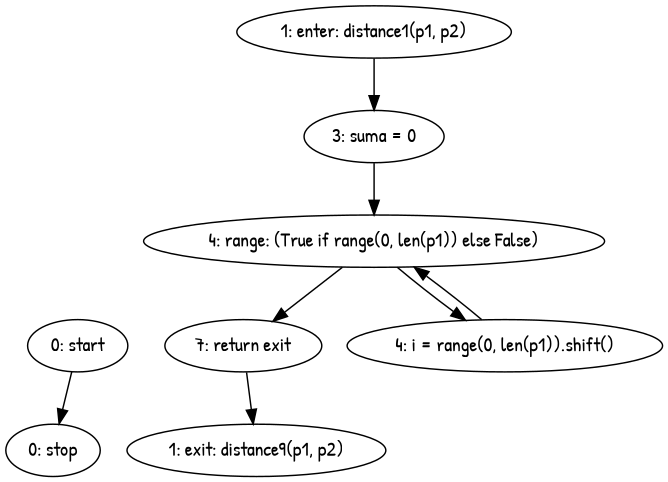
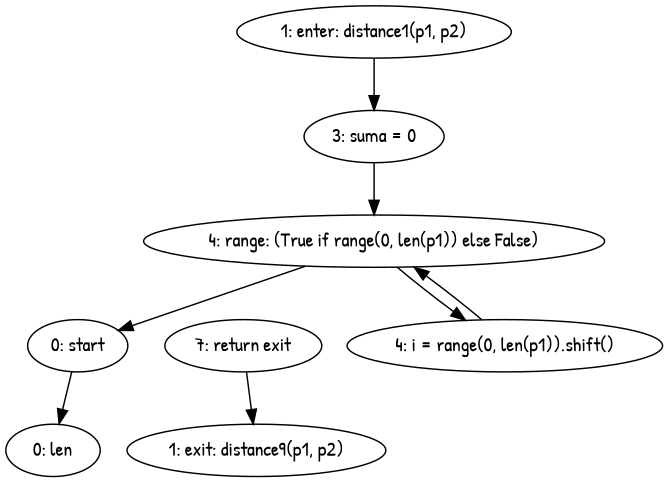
(314, 290) -> (219, 296)
(53, 450) -> (53, 450)
